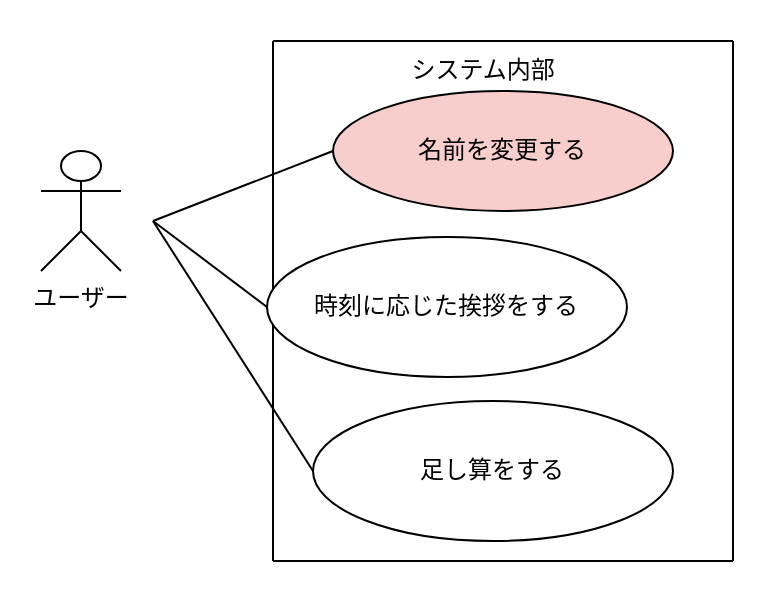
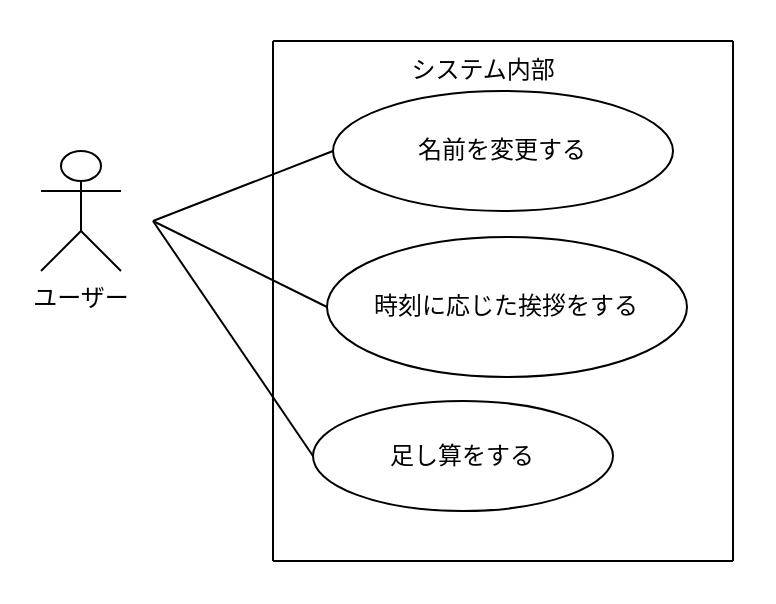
(503, 151) -> (503, 151)
(447, 307) -> (507, 307)
(493, 471) -> (463, 456)
